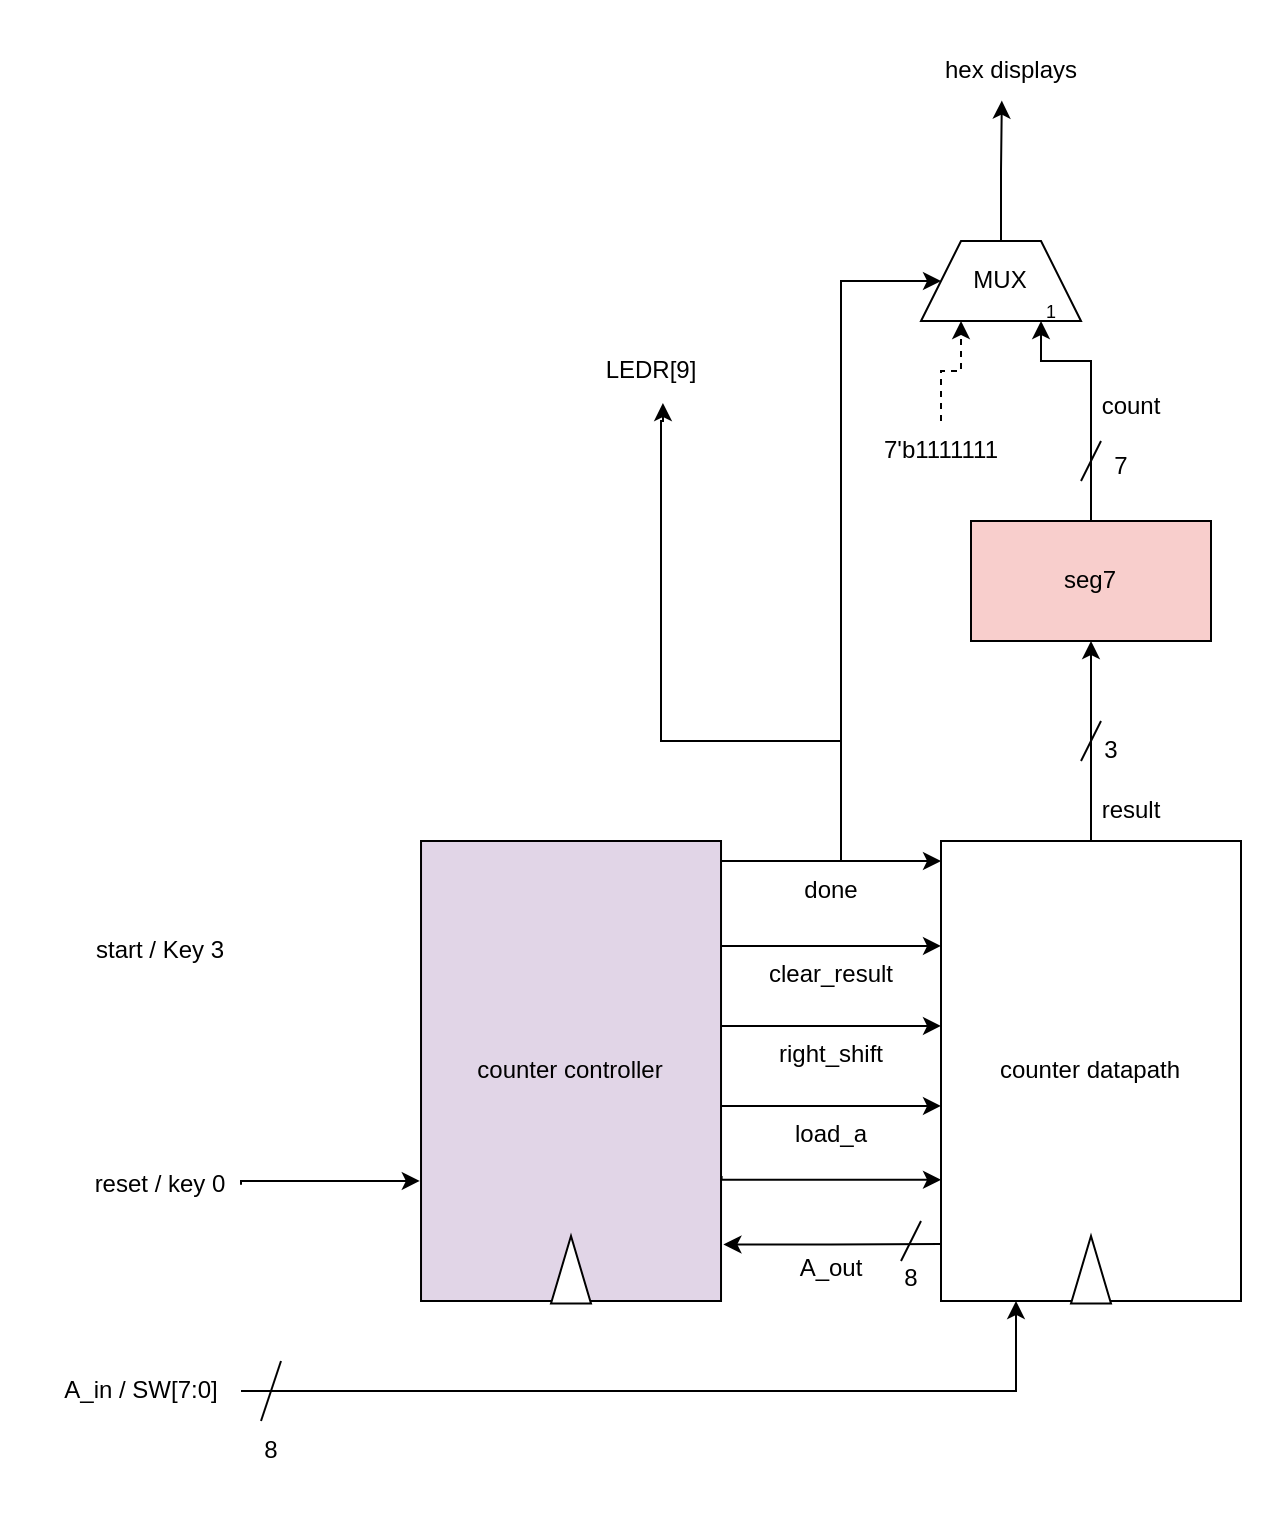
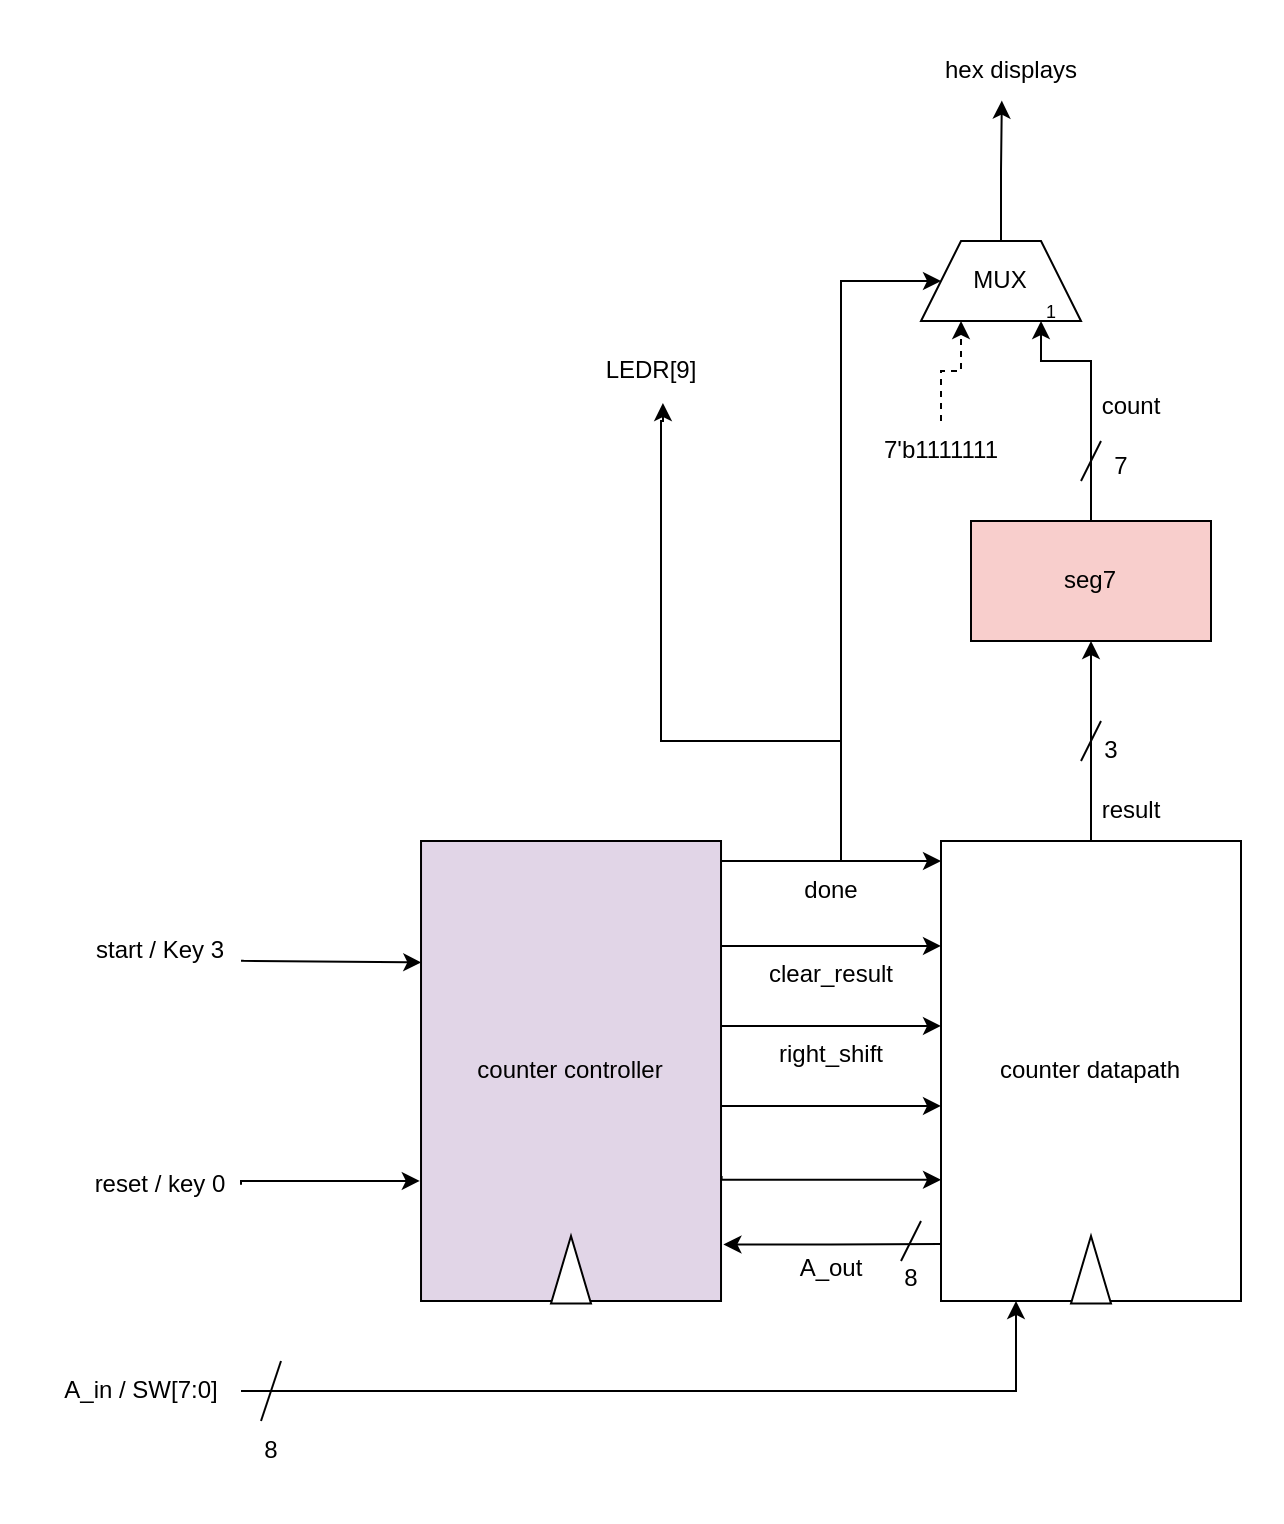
none -> (323, 962)
(831, 1136) -> none
